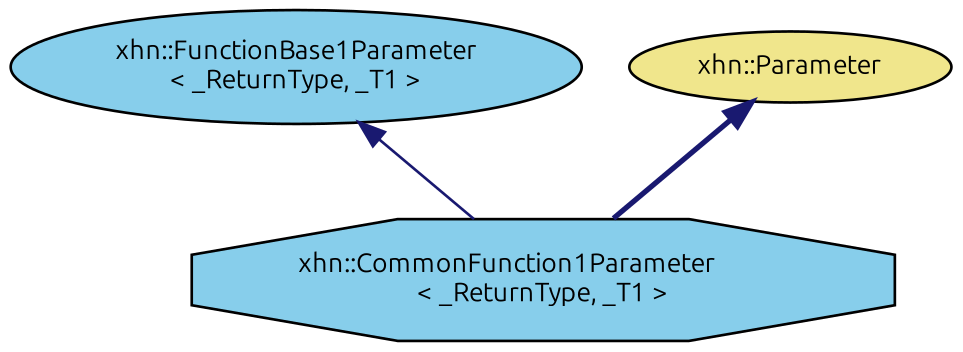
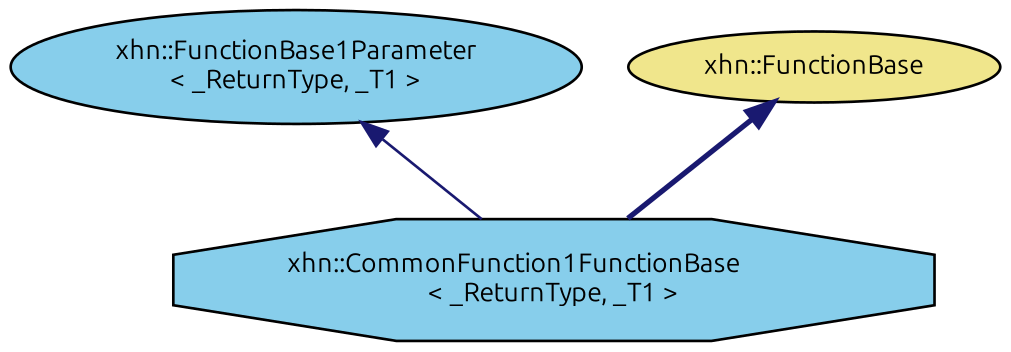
(790, 67) -> (814, 67)
(543, 280) -> (554, 280)
